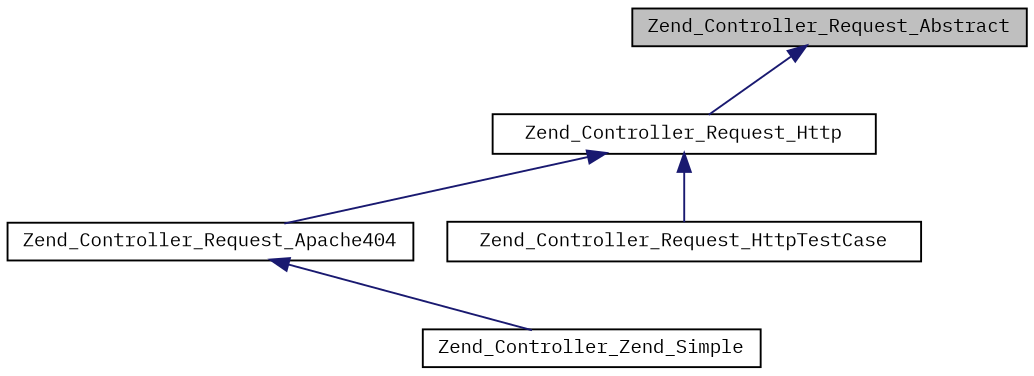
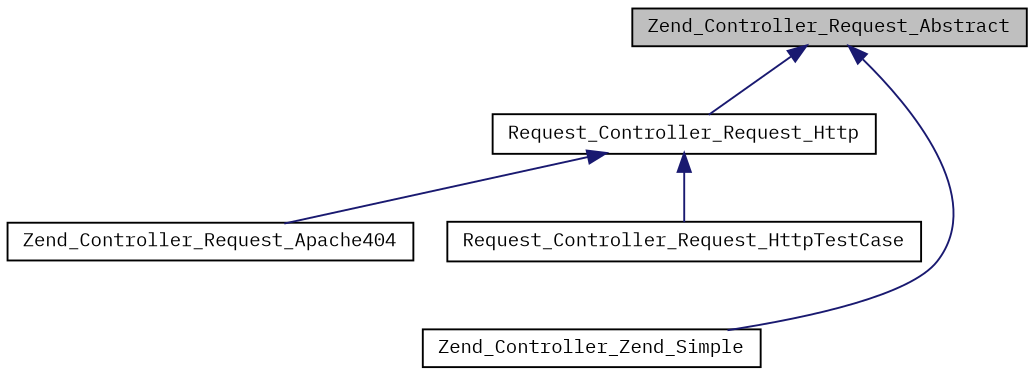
(684, 134) -> (684, 134)
(684, 242) -> (684, 242)
(410, 297) -> (940, 257)
